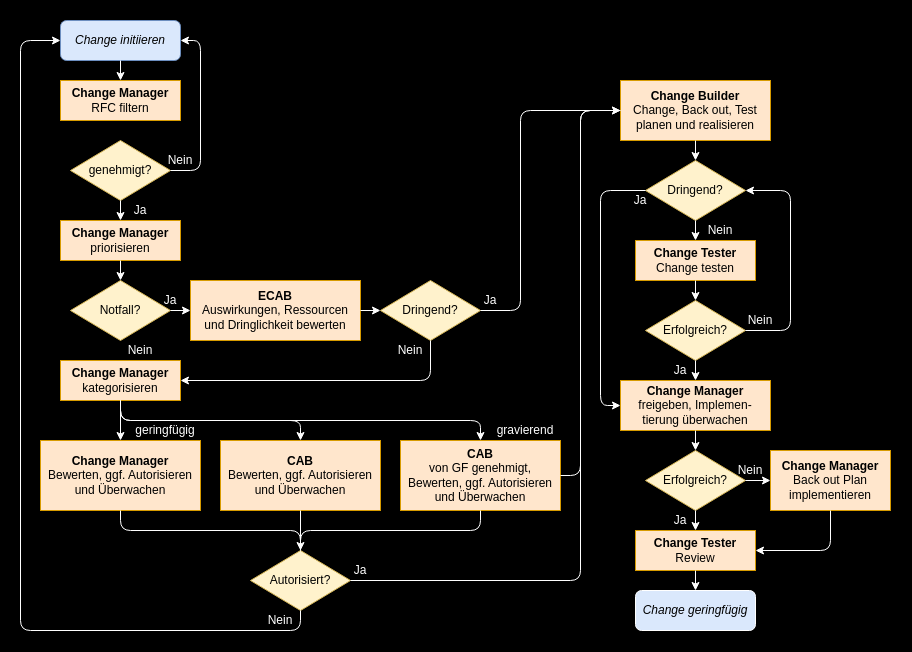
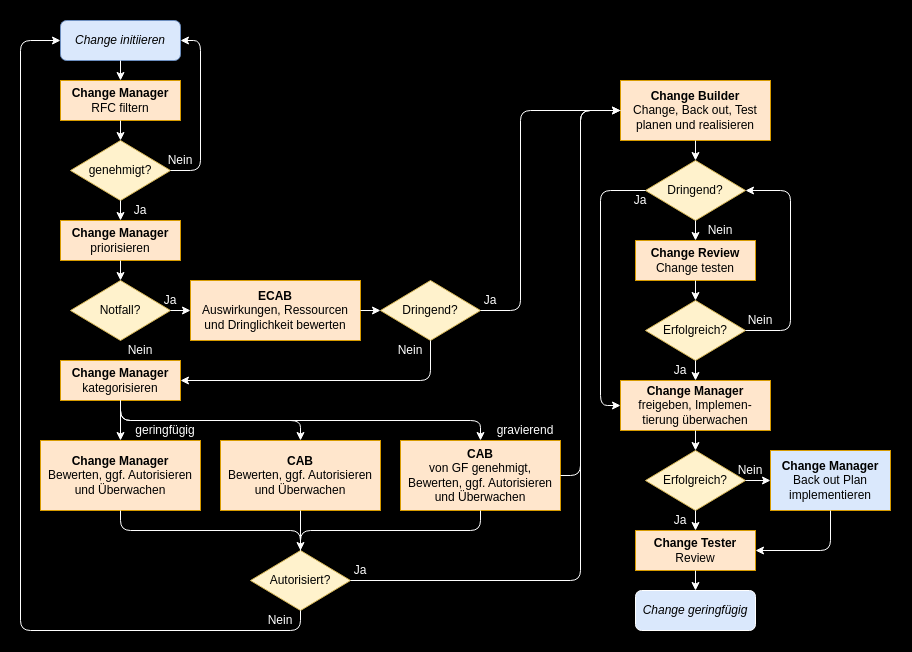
none -> (121, 127)
(696, 261) -> (696, 261)
(831, 481) -> (831, 481)
